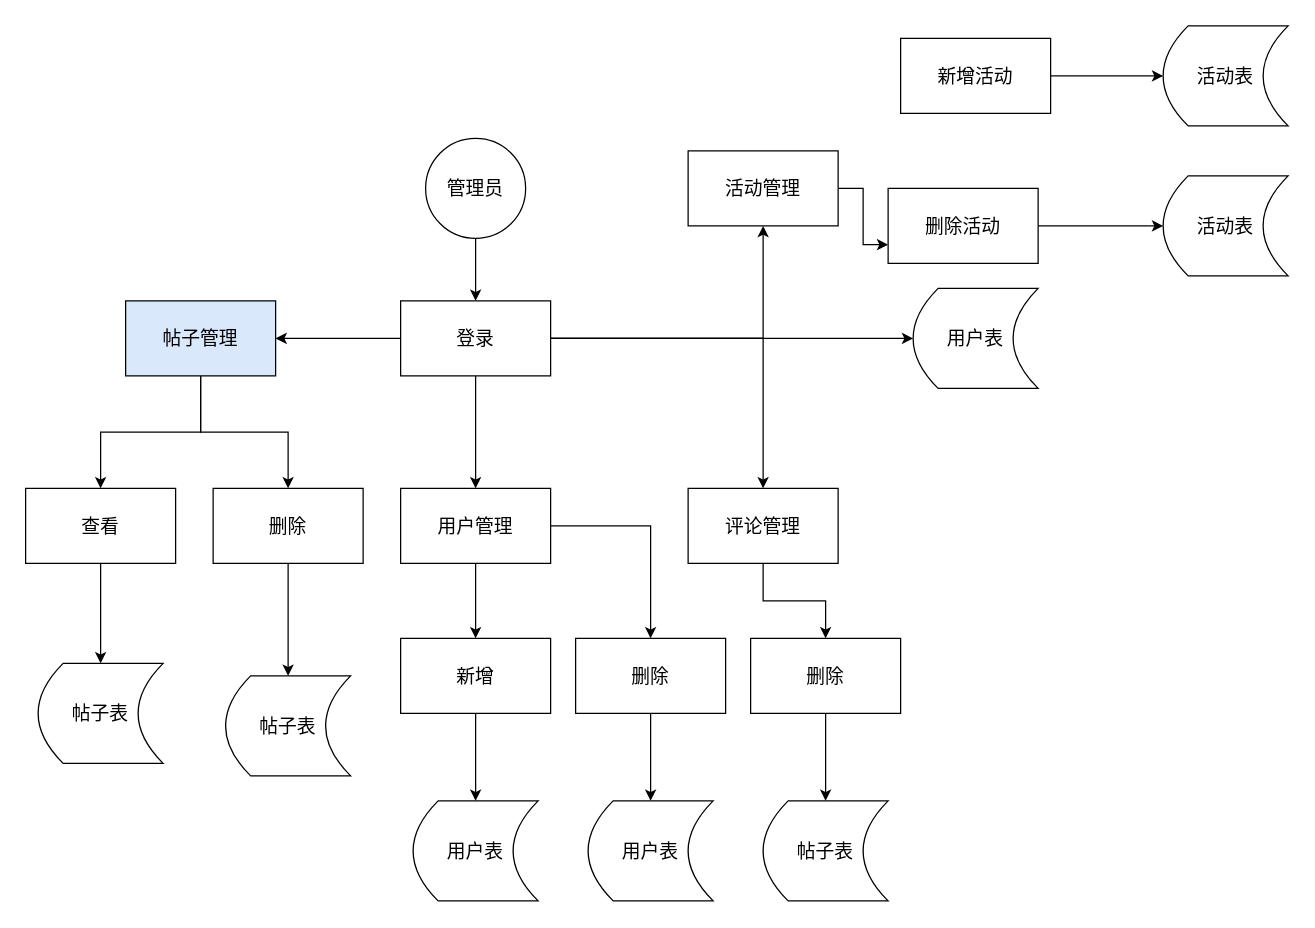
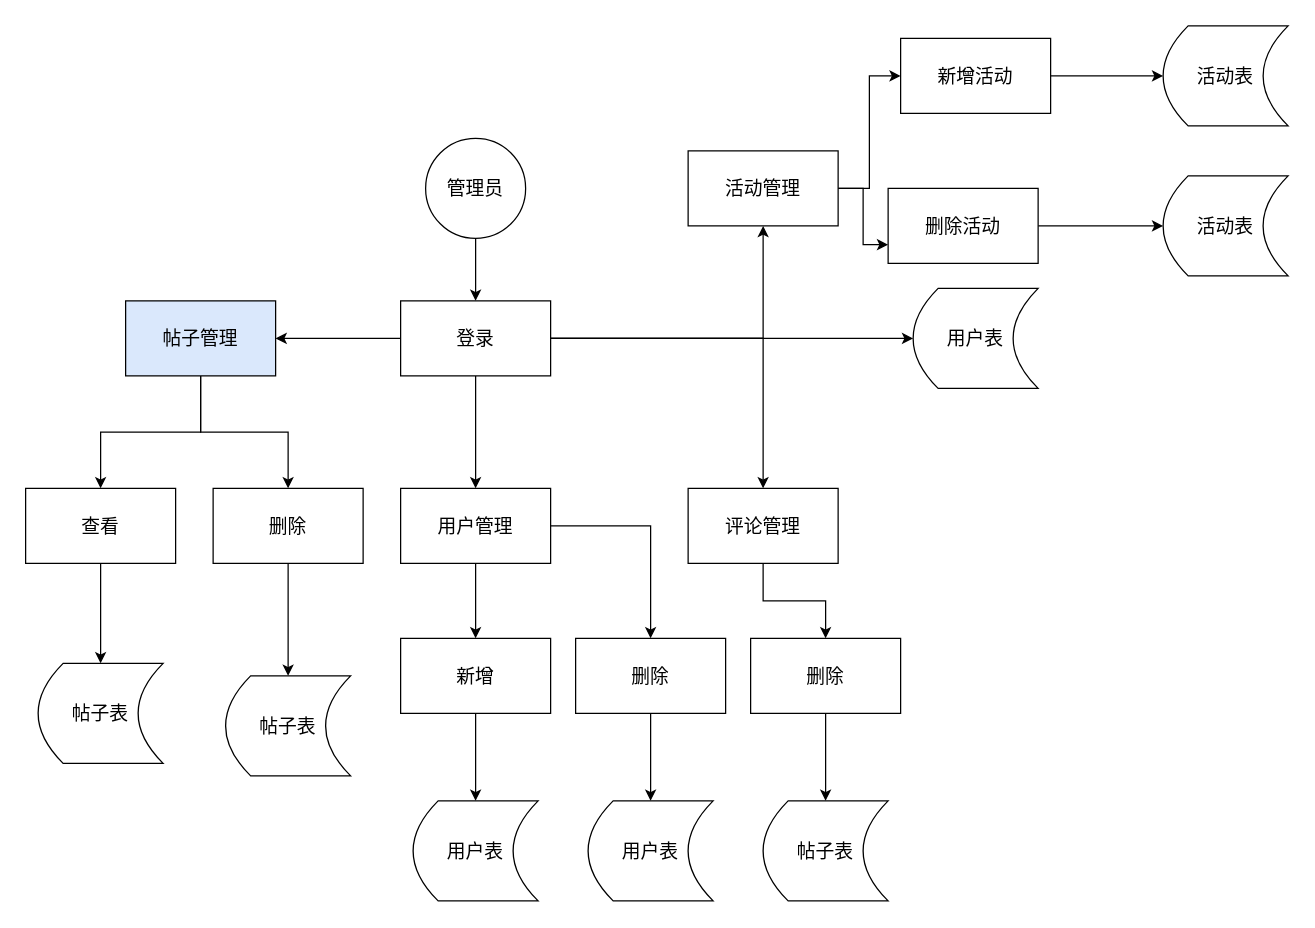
none -> (869, 122)
